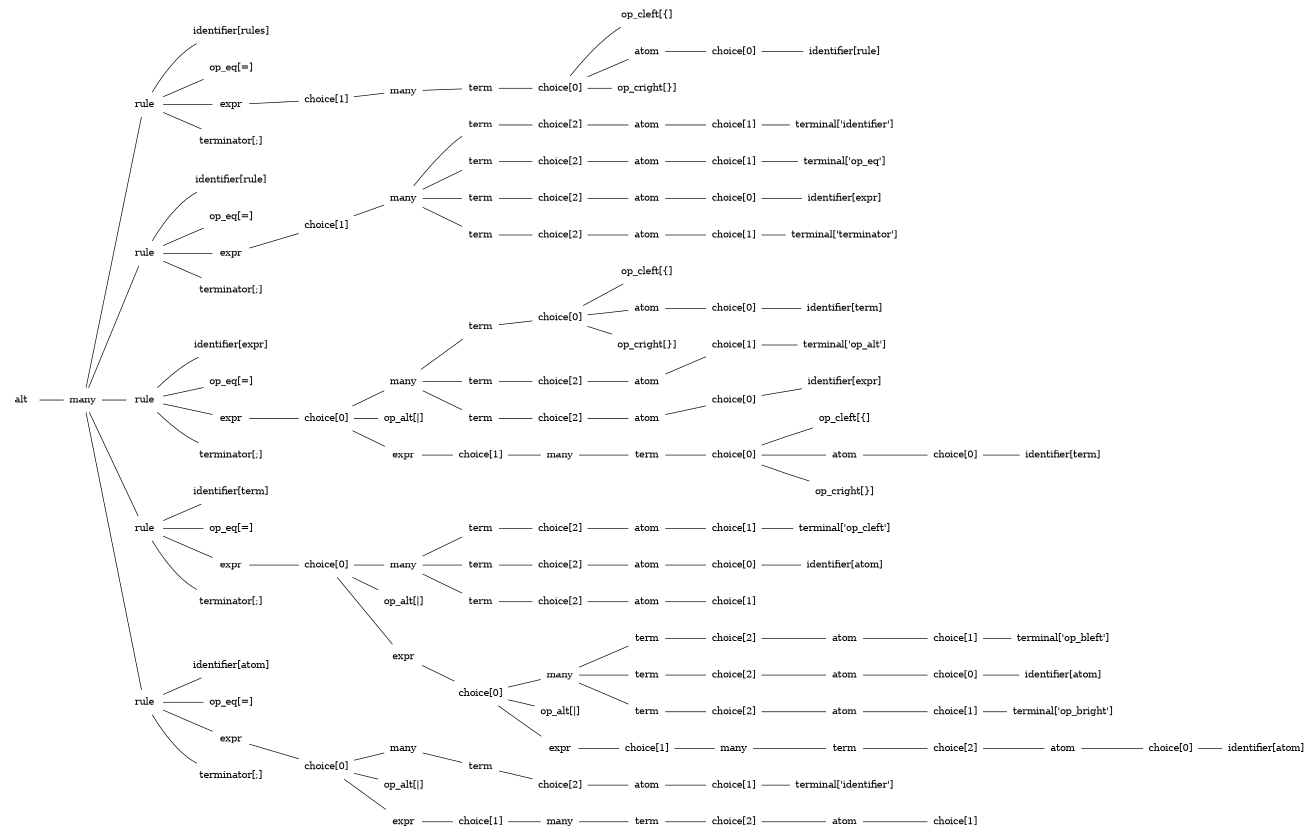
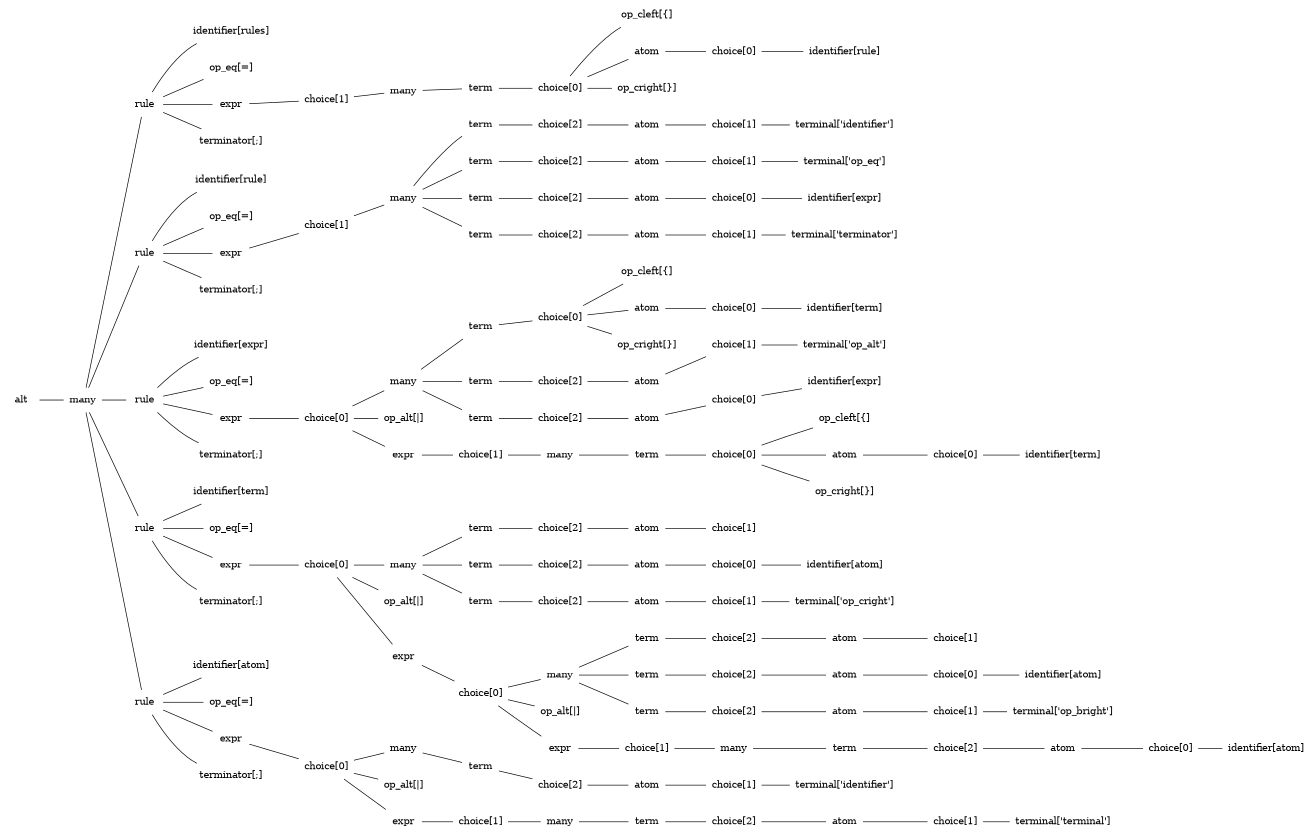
(845, 528) -> none
none -> (845, 602)
(1063, 638) -> none
none -> (1063, 822)
